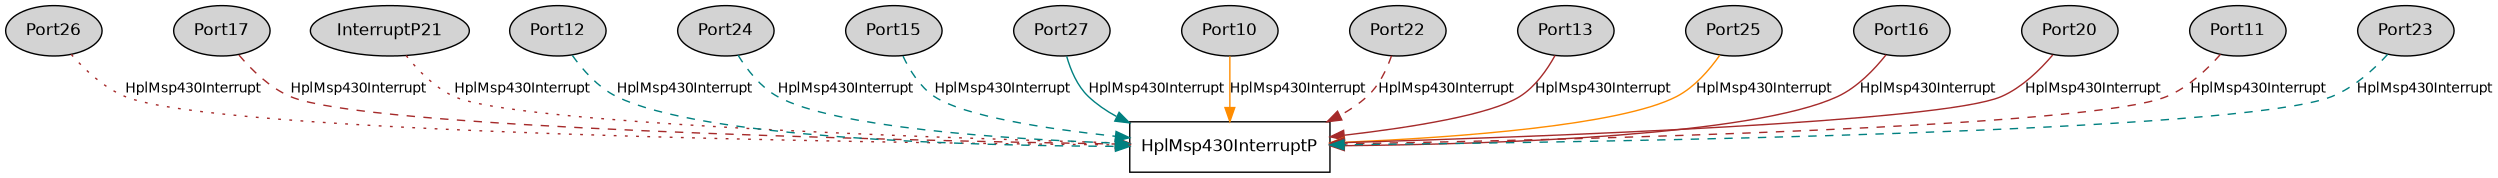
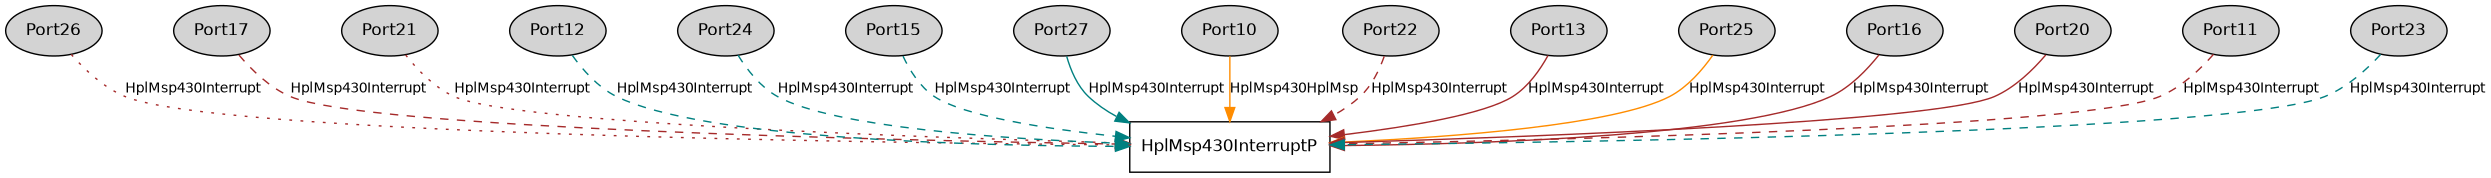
(390, 31) -> (390, 31)
(1298, 89) -> (1294, 89)
